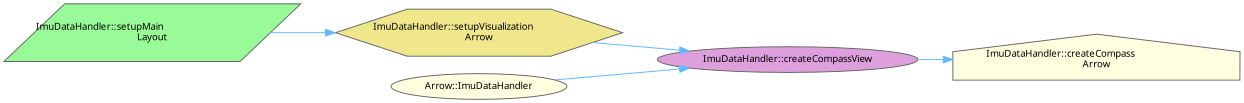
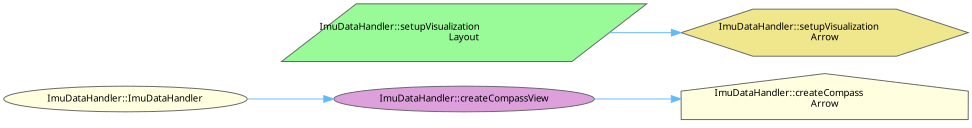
(152, 33) -> (464, 33)
(636, 46) -> none
(479, 86) -> (125, 99)
